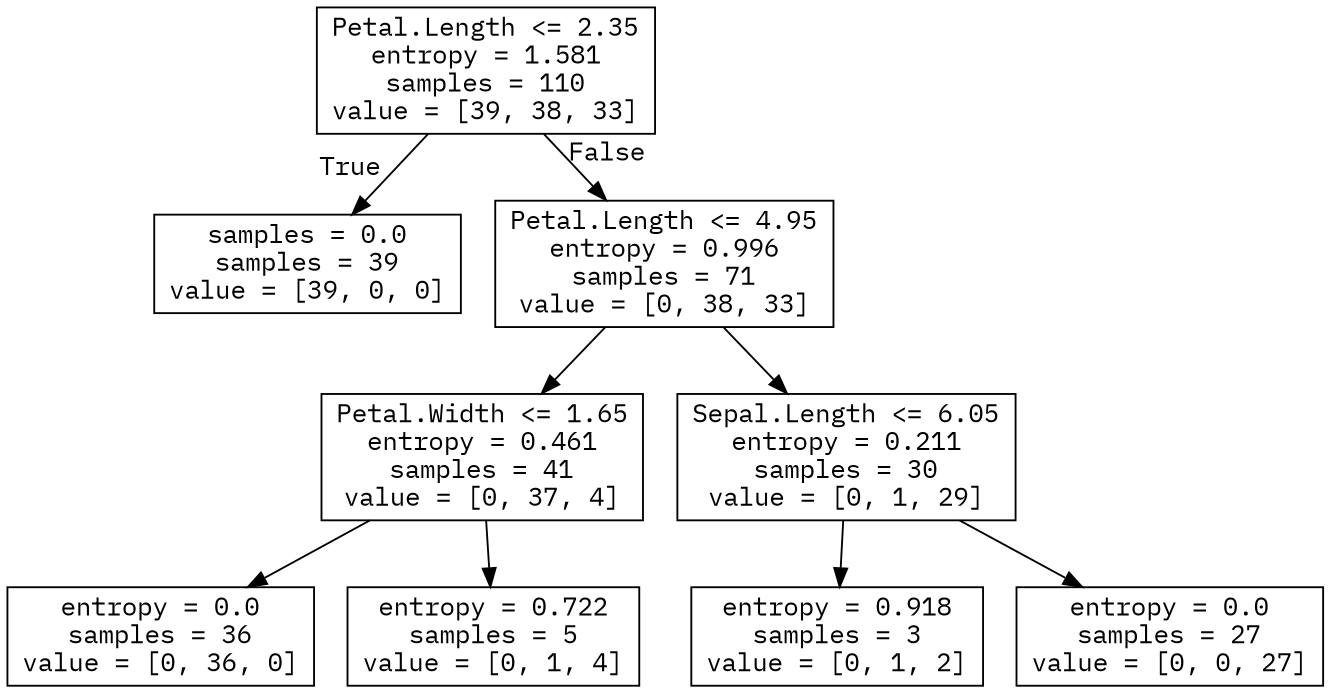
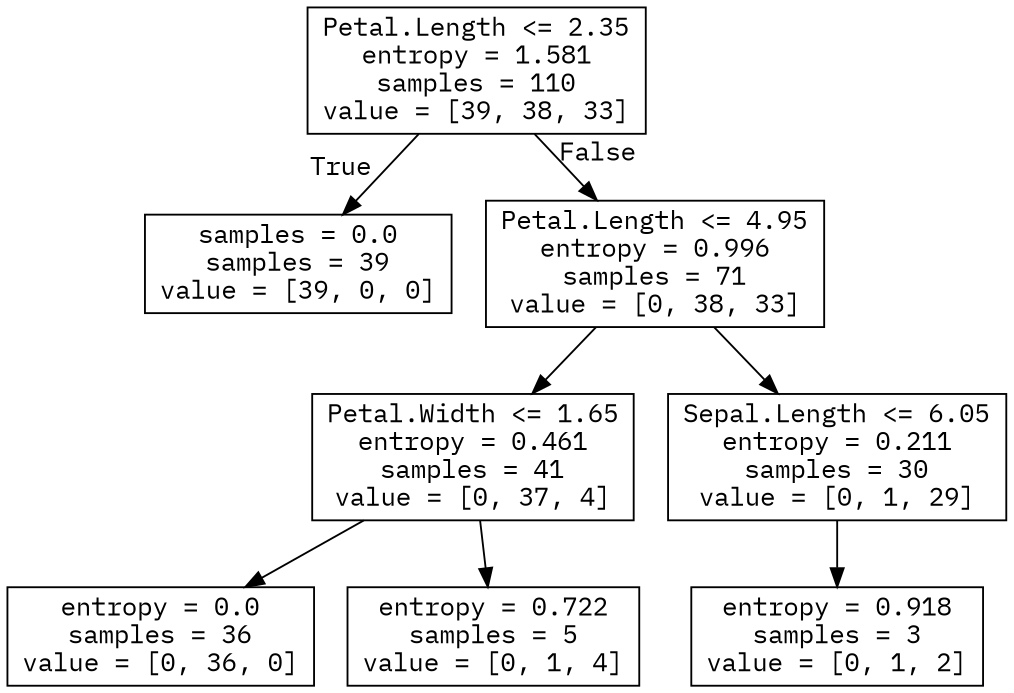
(1170, 636) -> none
